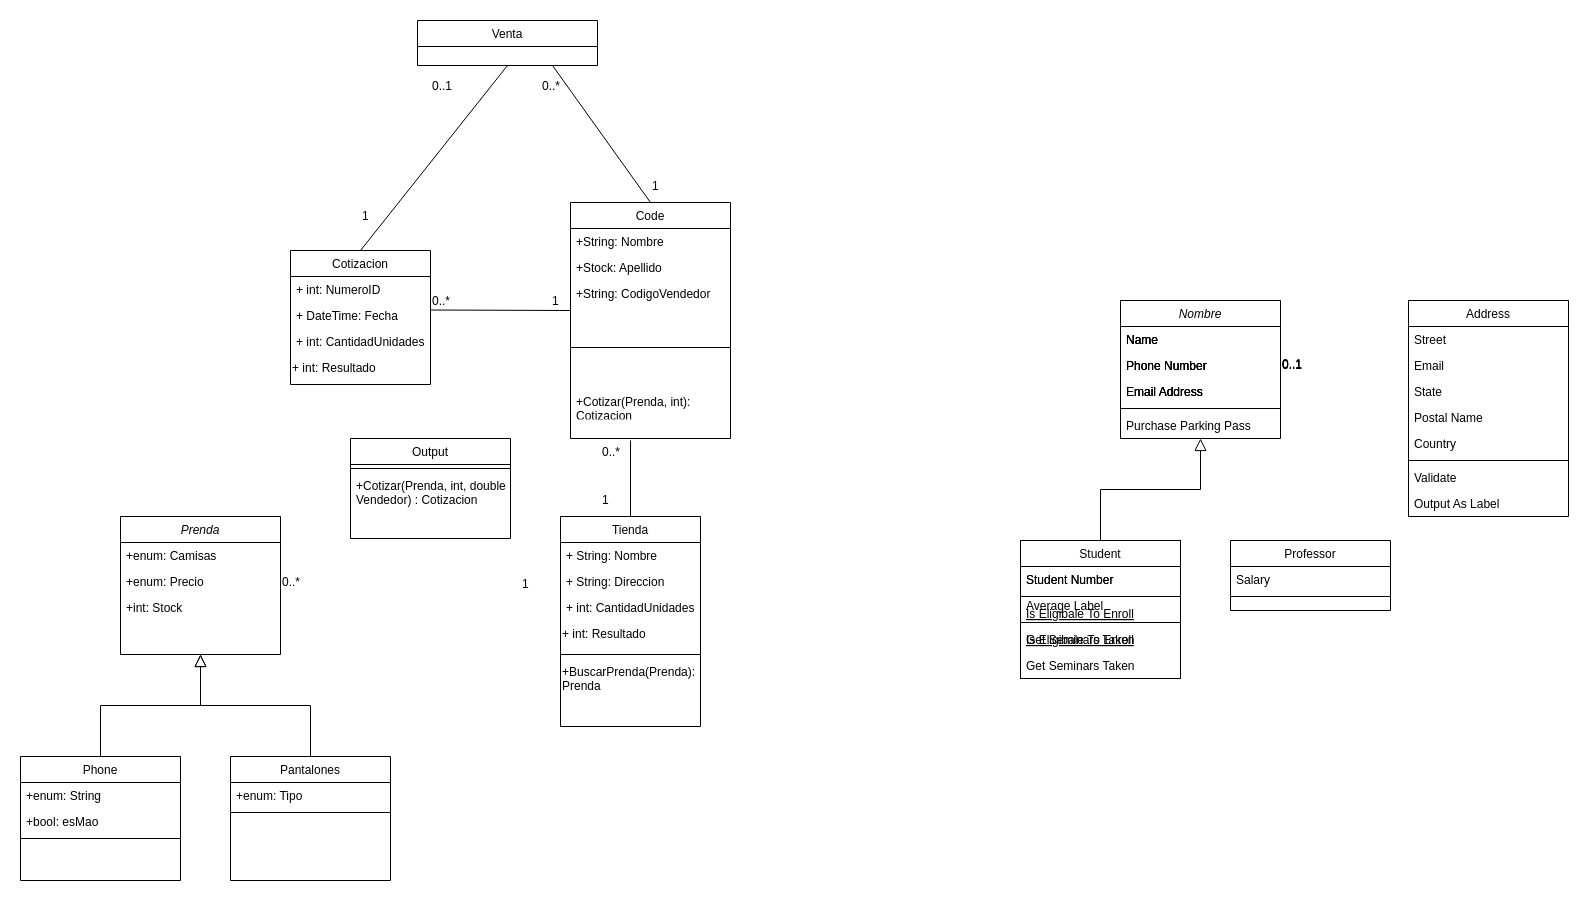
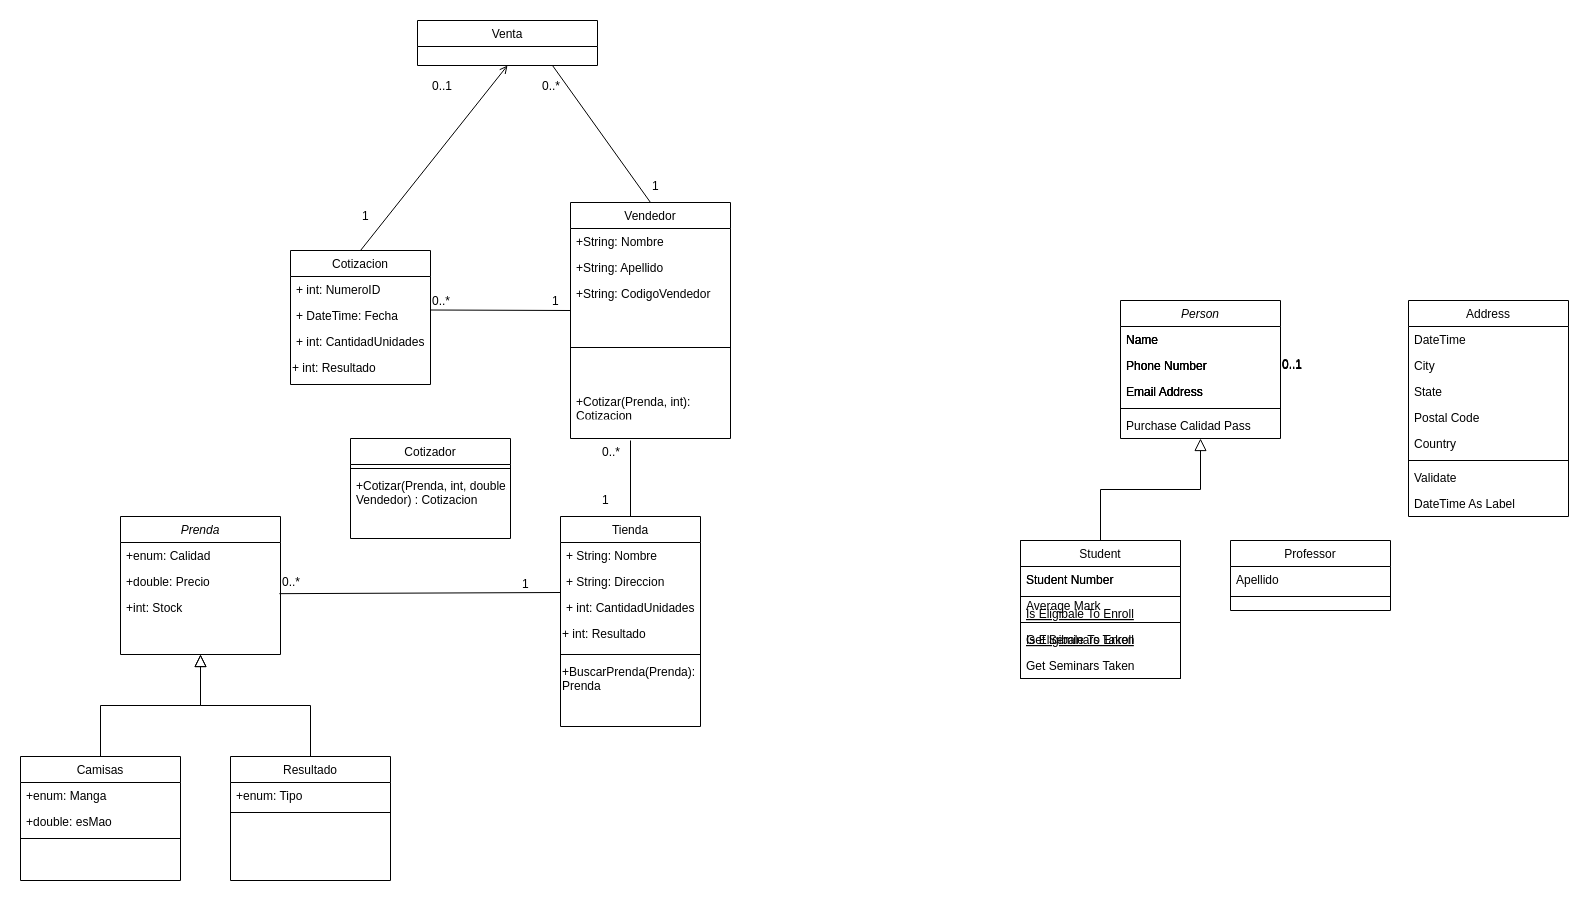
(505, 69) -> (504, 70)
(650, 216) -> (650, 216)
(622, 268) -> (624, 268)
(1200, 314) -> (1200, 314)
(1434, 340) -> (1439, 340)
(1428, 366) -> (1426, 366)
(1448, 418) -> (1448, 418)
(1192, 426) -> (1190, 426)
(430, 452) -> (430, 452)
(1460, 504) -> (1465, 504)
(168, 556) -> (167, 556)
(1255, 580) -> (1258, 580)
(165, 582) -> (170, 582)
none -> (421, 593)
(1067, 606) -> (1065, 606)
(100, 770) -> (100, 770)
(310, 770) -> (310, 770)
(65, 796) -> (63, 796)
(62, 822) -> (68, 822)
